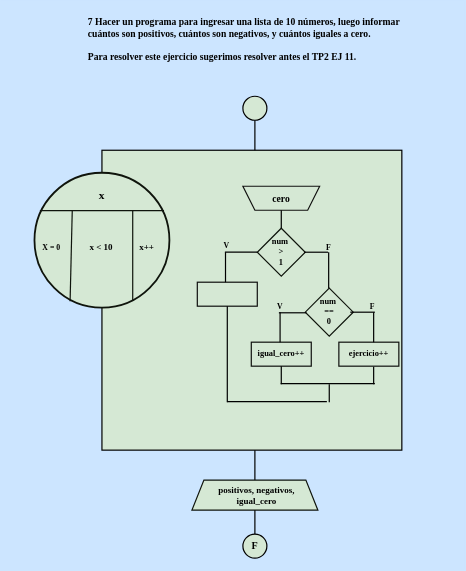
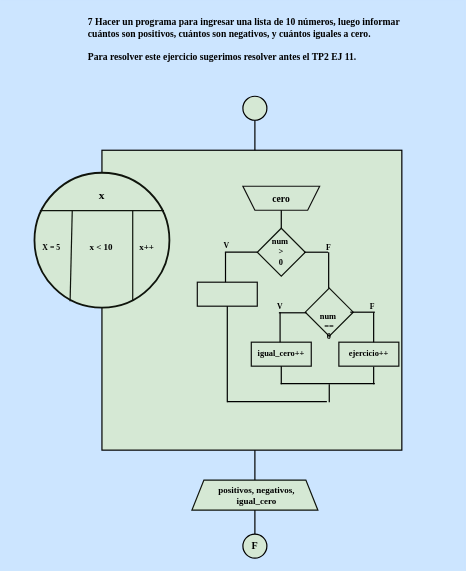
(51, 248) -> (51, 248)
(281, 252) -> (281, 252)
(329, 312) -> (329, 327)
